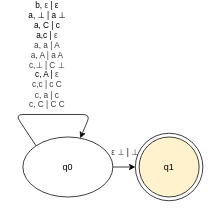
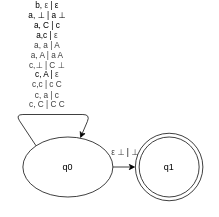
(169, 167) -> (169, 167)
